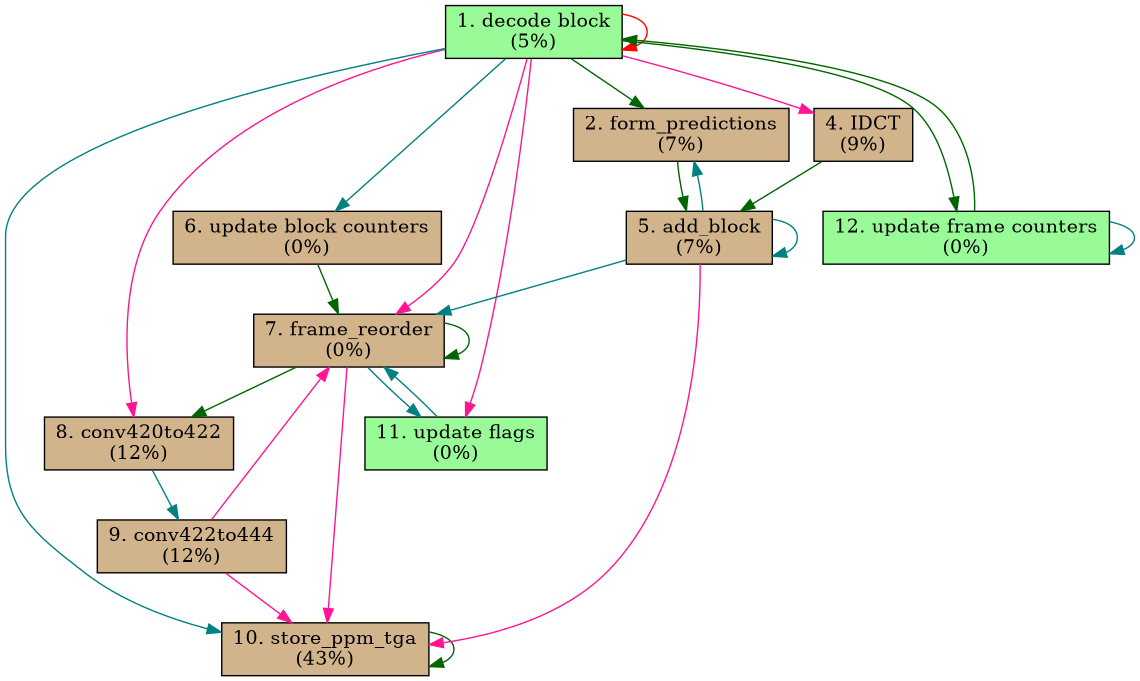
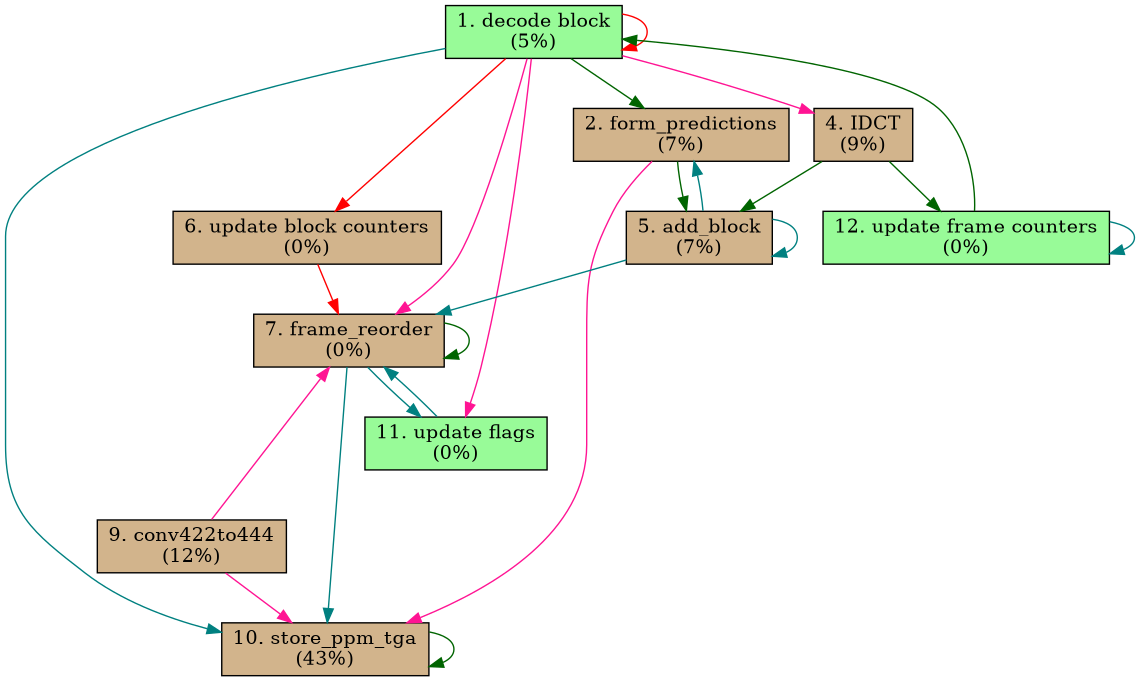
(878, 89) -> (910, 181)
(426, 130) -> (426, 130)
(325, 282) -> (325, 282)
(139, 443) -> none
(338, 488) -> (338, 488)
(649, 512) -> (587, 421)
